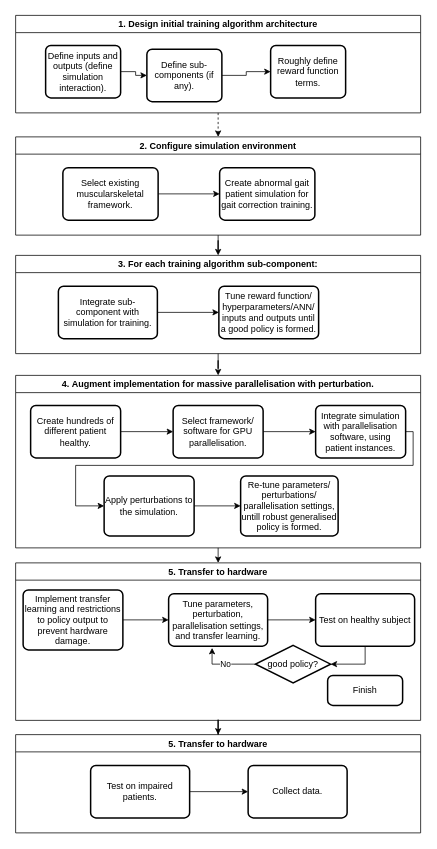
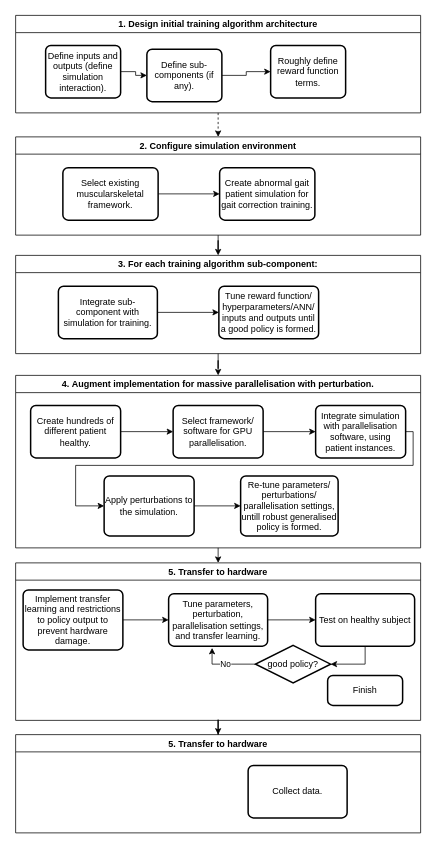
(140, 792) -> none
(216, 792) -> none
